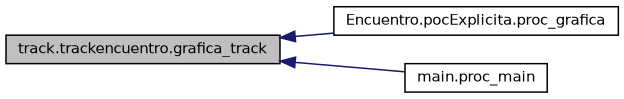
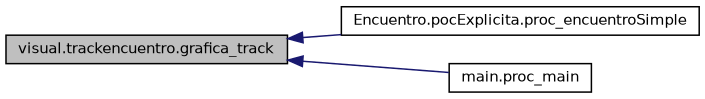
(476, 21) -> (520, 21)
(143, 49) -> (147, 49)
